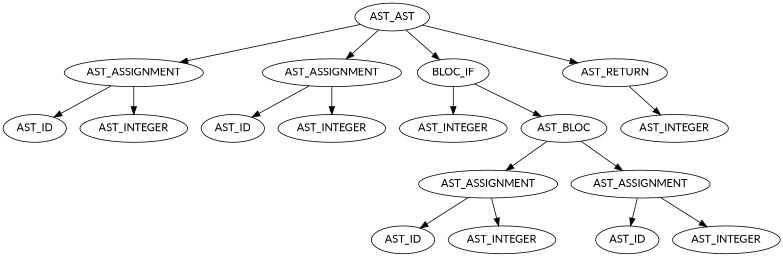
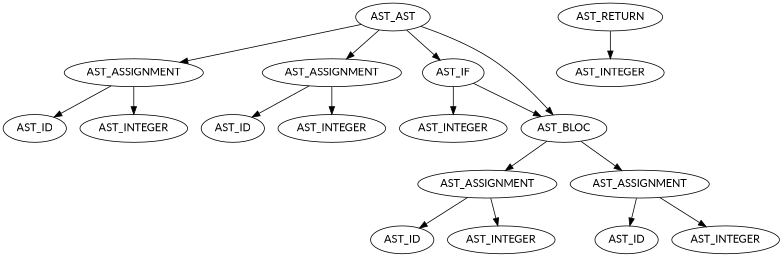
(496, 43) -> (490, 58)
(453, 73) -> (453, 73)
